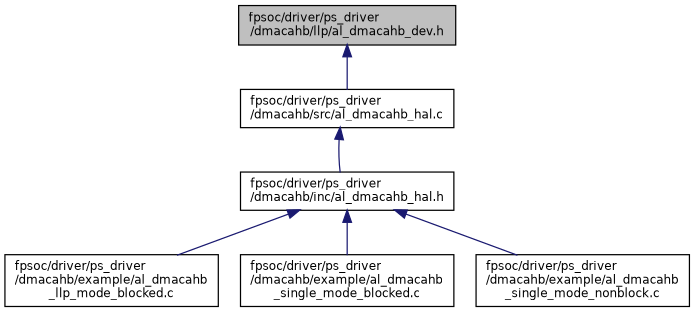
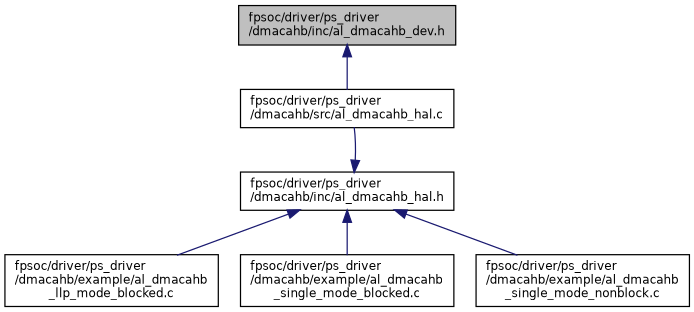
(347, 25) -> (347, 25)
(339, 156) -> (355, 144)
